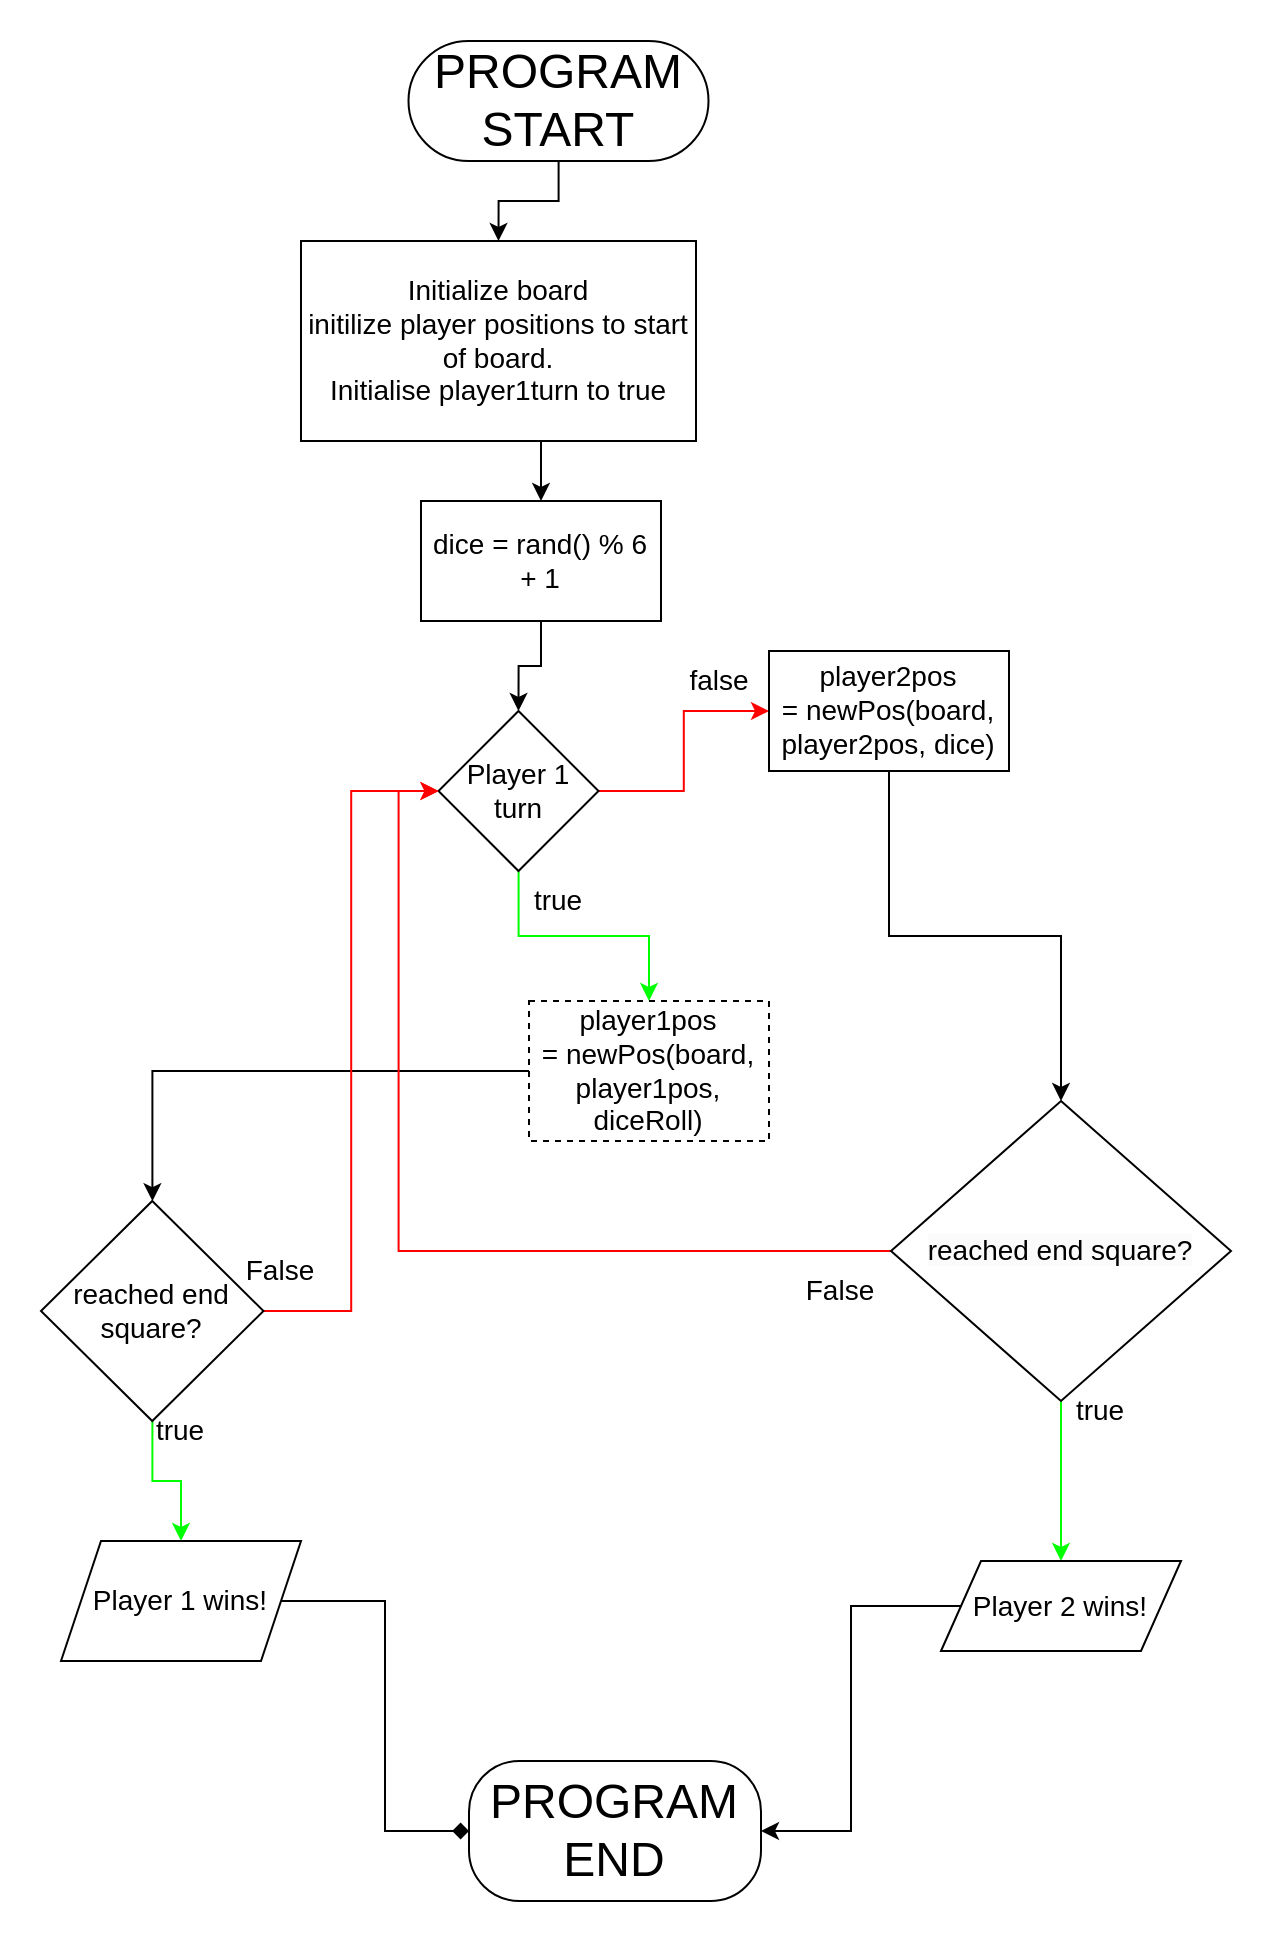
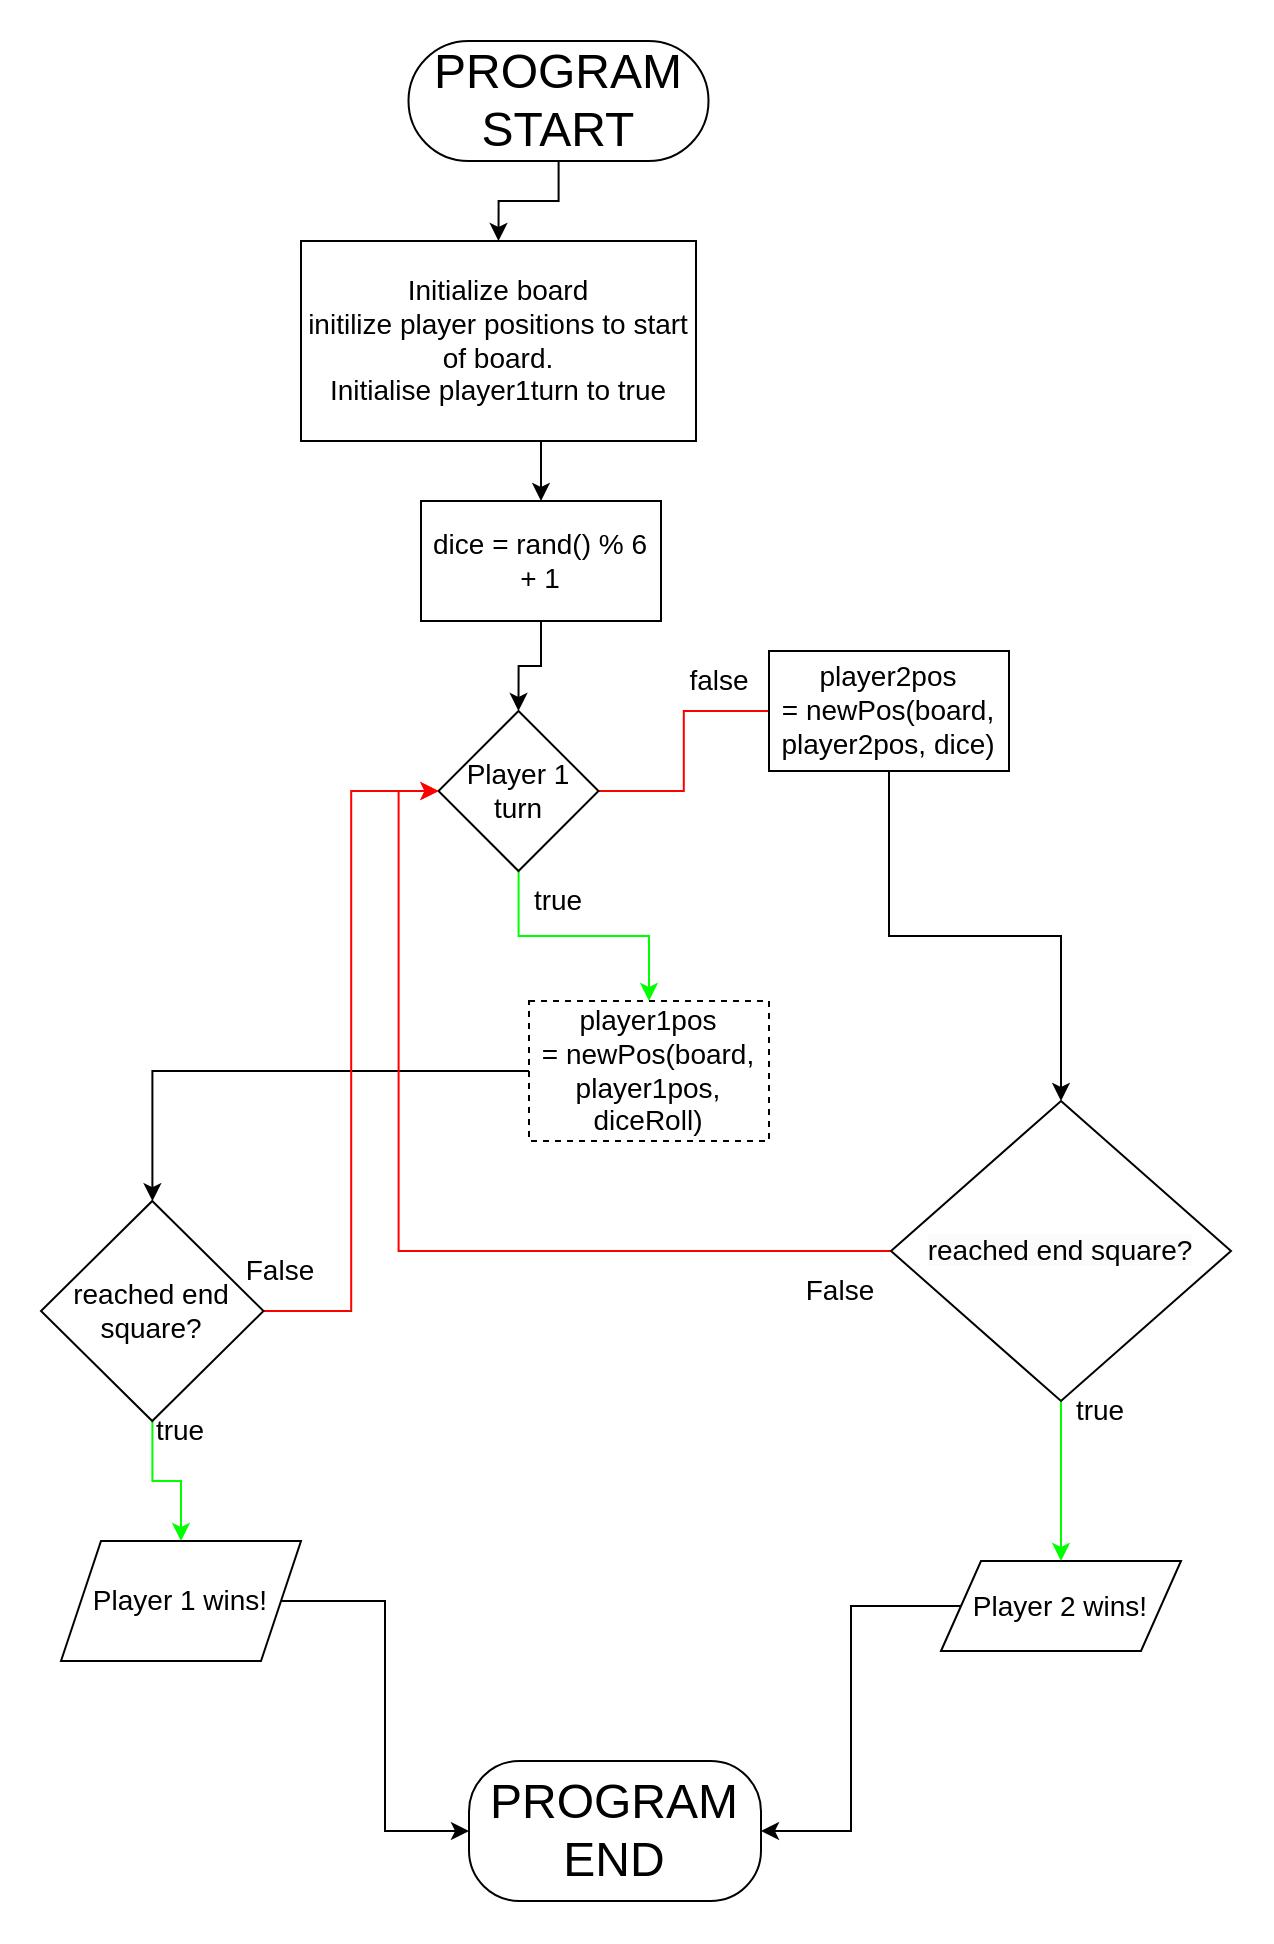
(754, 711) -> (759, 711)
(452, 1831) -> (453, 1831)
